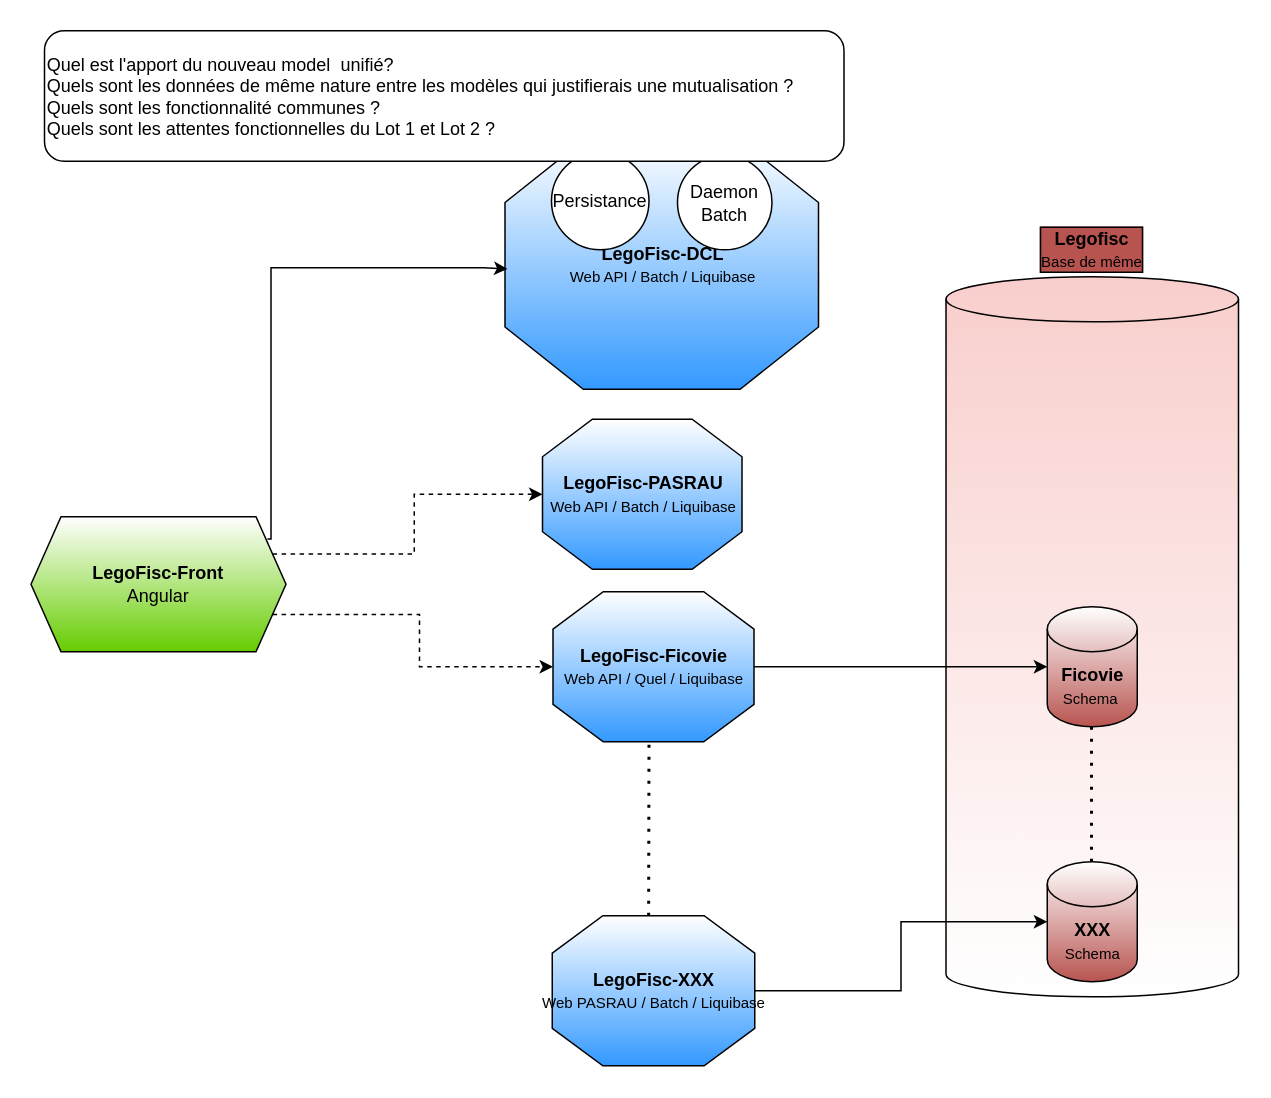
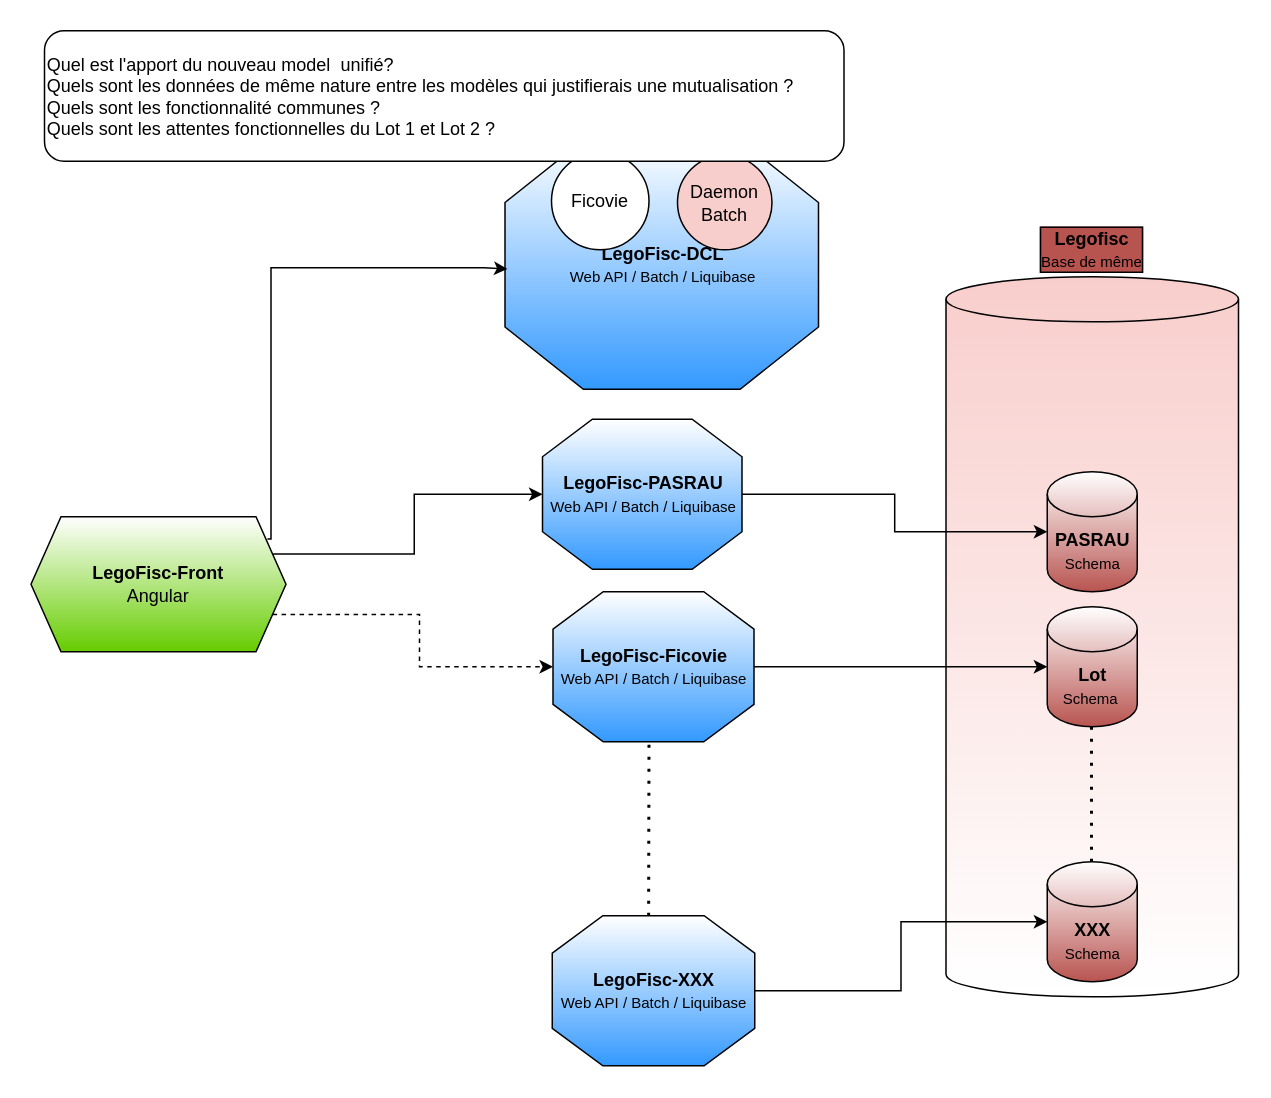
(600, 202) -> (600, 202)
(725, 203) -> (725, 203)
none -> (894, 507)
none -> (1092, 532)
(414, 537) -> (414, 537)
(654, 667) -> (654, 667)
(1093, 686) -> (1093, 686)
(654, 991) -> (654, 991)
